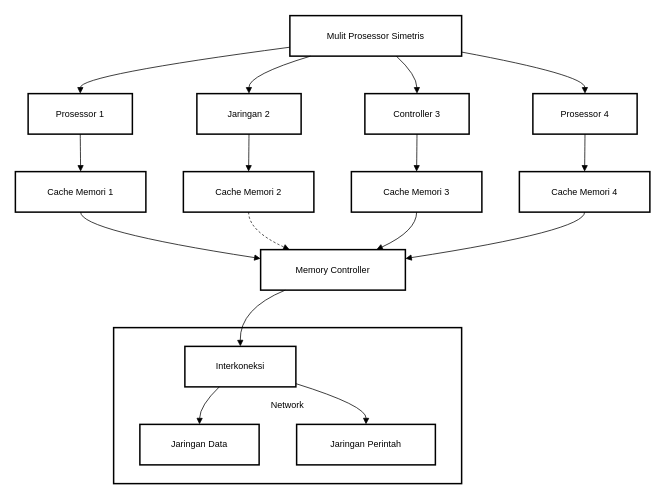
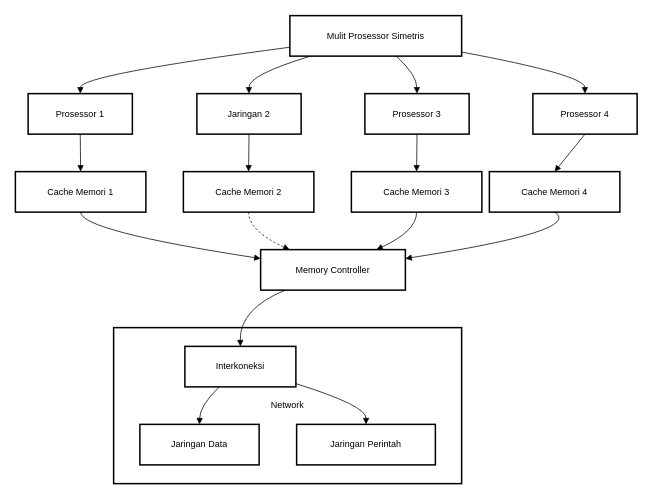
(417, 114) -> (417, 114)
(585, 192) -> (555, 192)
